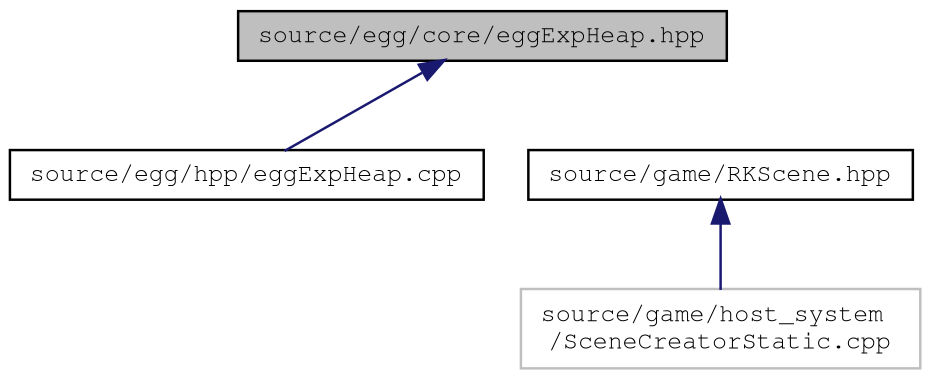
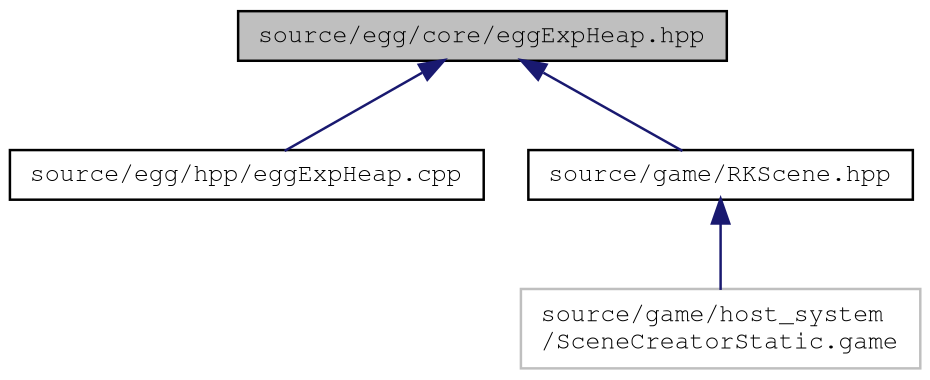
none -> (613, 112)
(721, 329) -> (721, 329)
